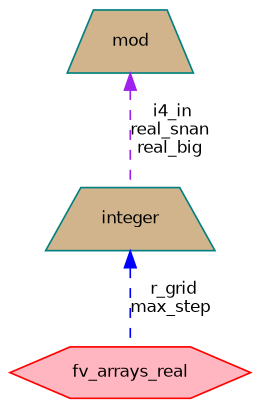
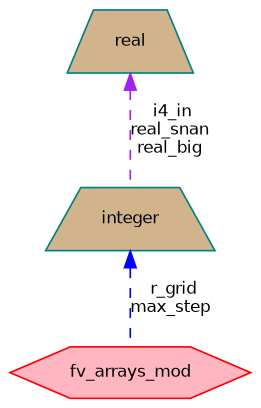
(130, 41) -> (130, 41)
(130, 373) -> (130, 373)
